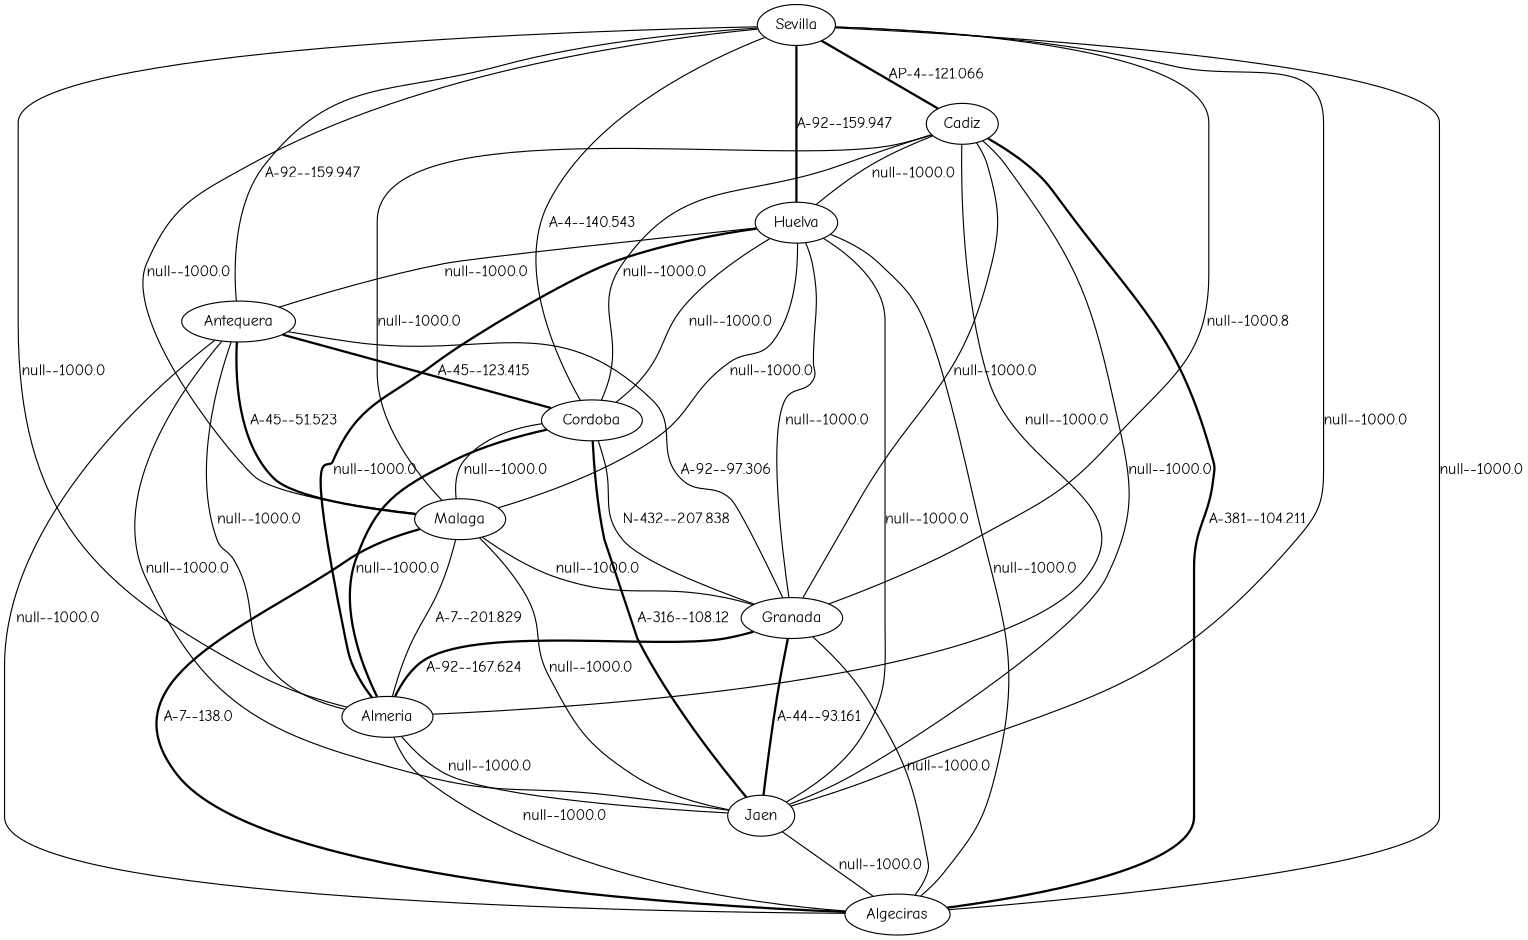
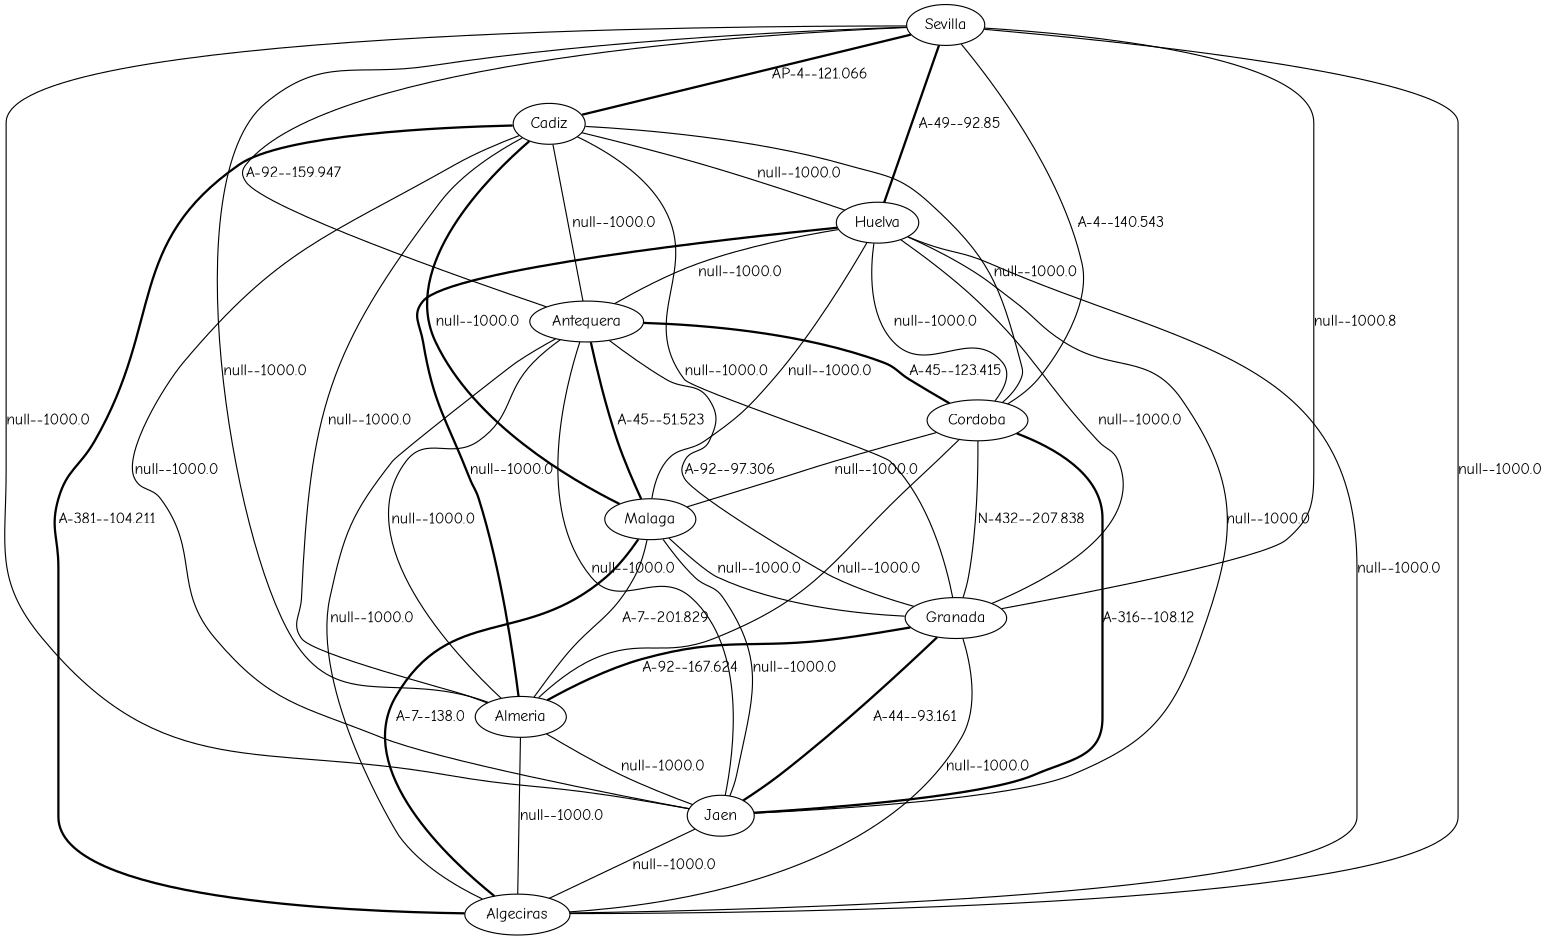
(845, 124) -> (960, 124)
(493, 155) -> (439, 347)
(236, 172) -> none
none -> (568, 223)
(373, 523) -> (771, 611)
